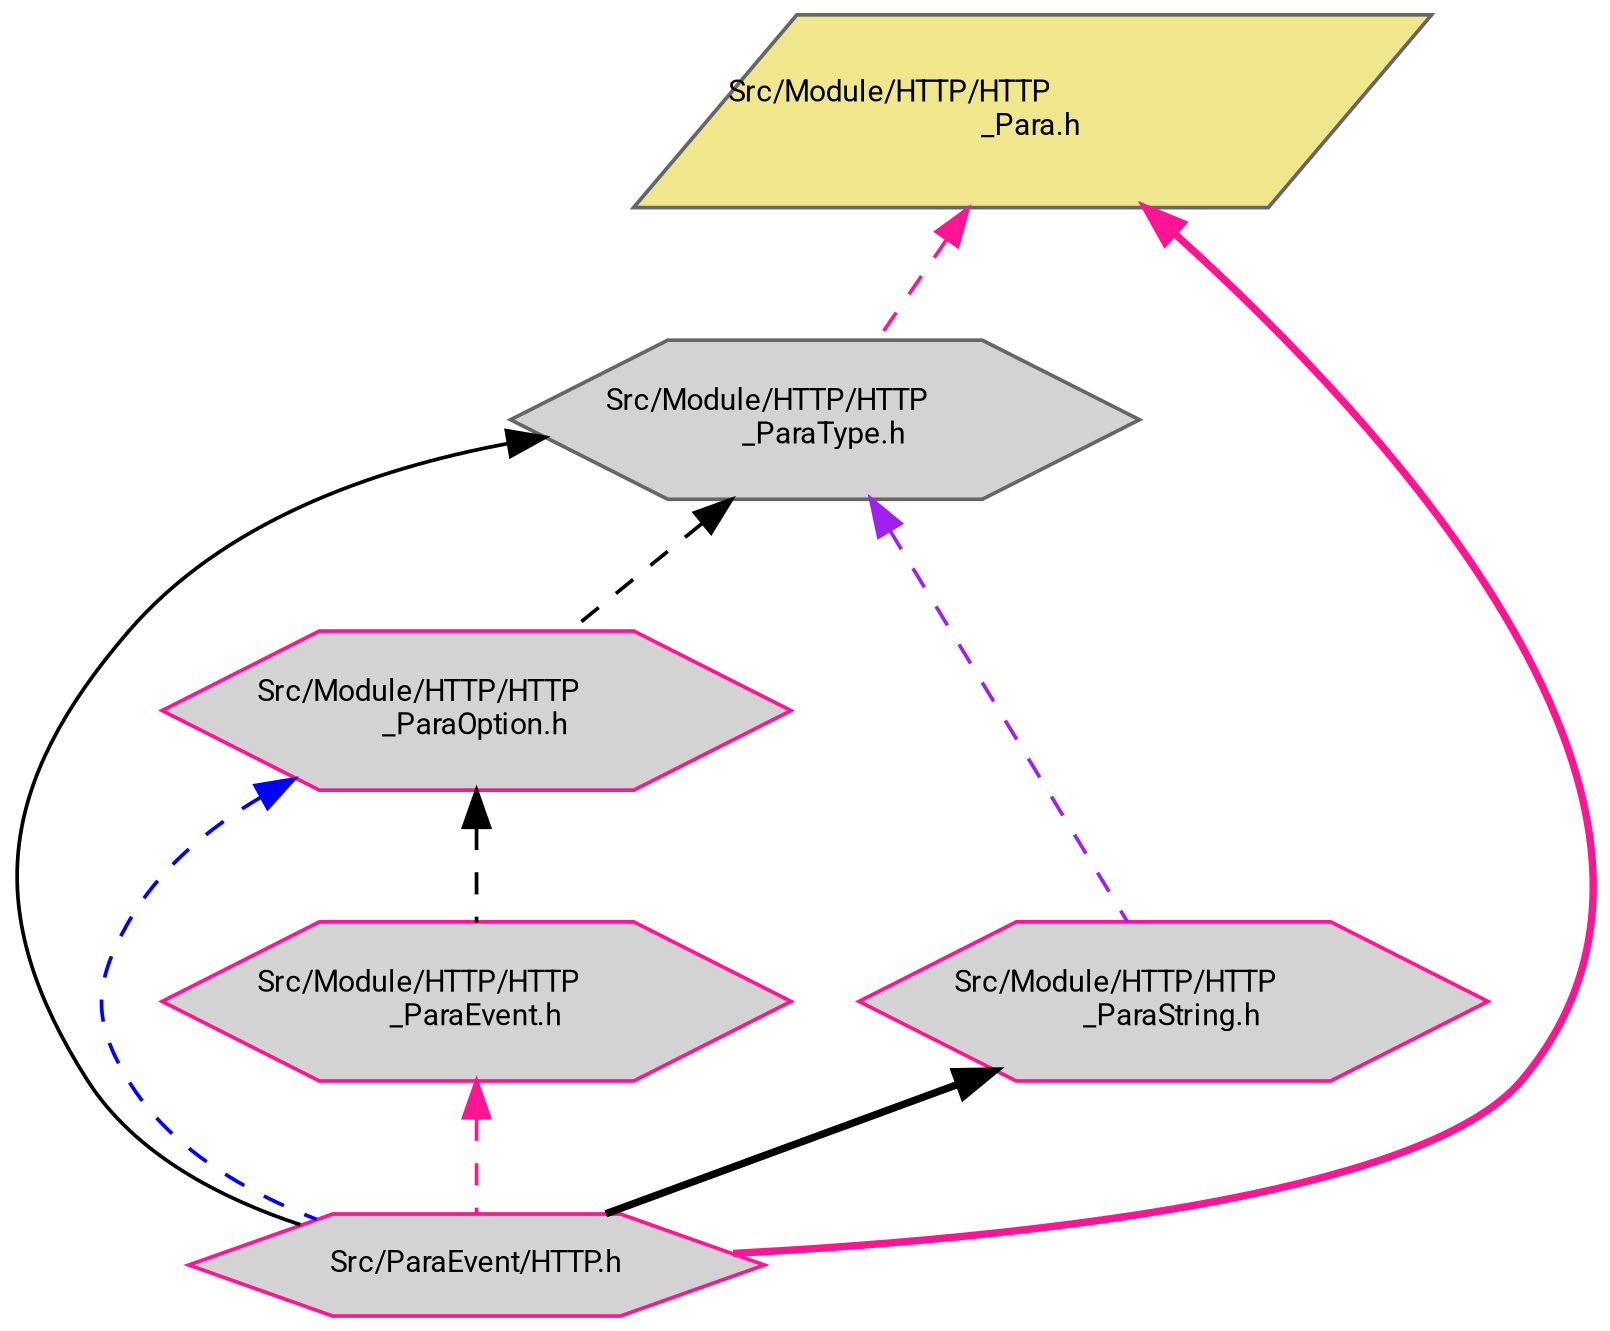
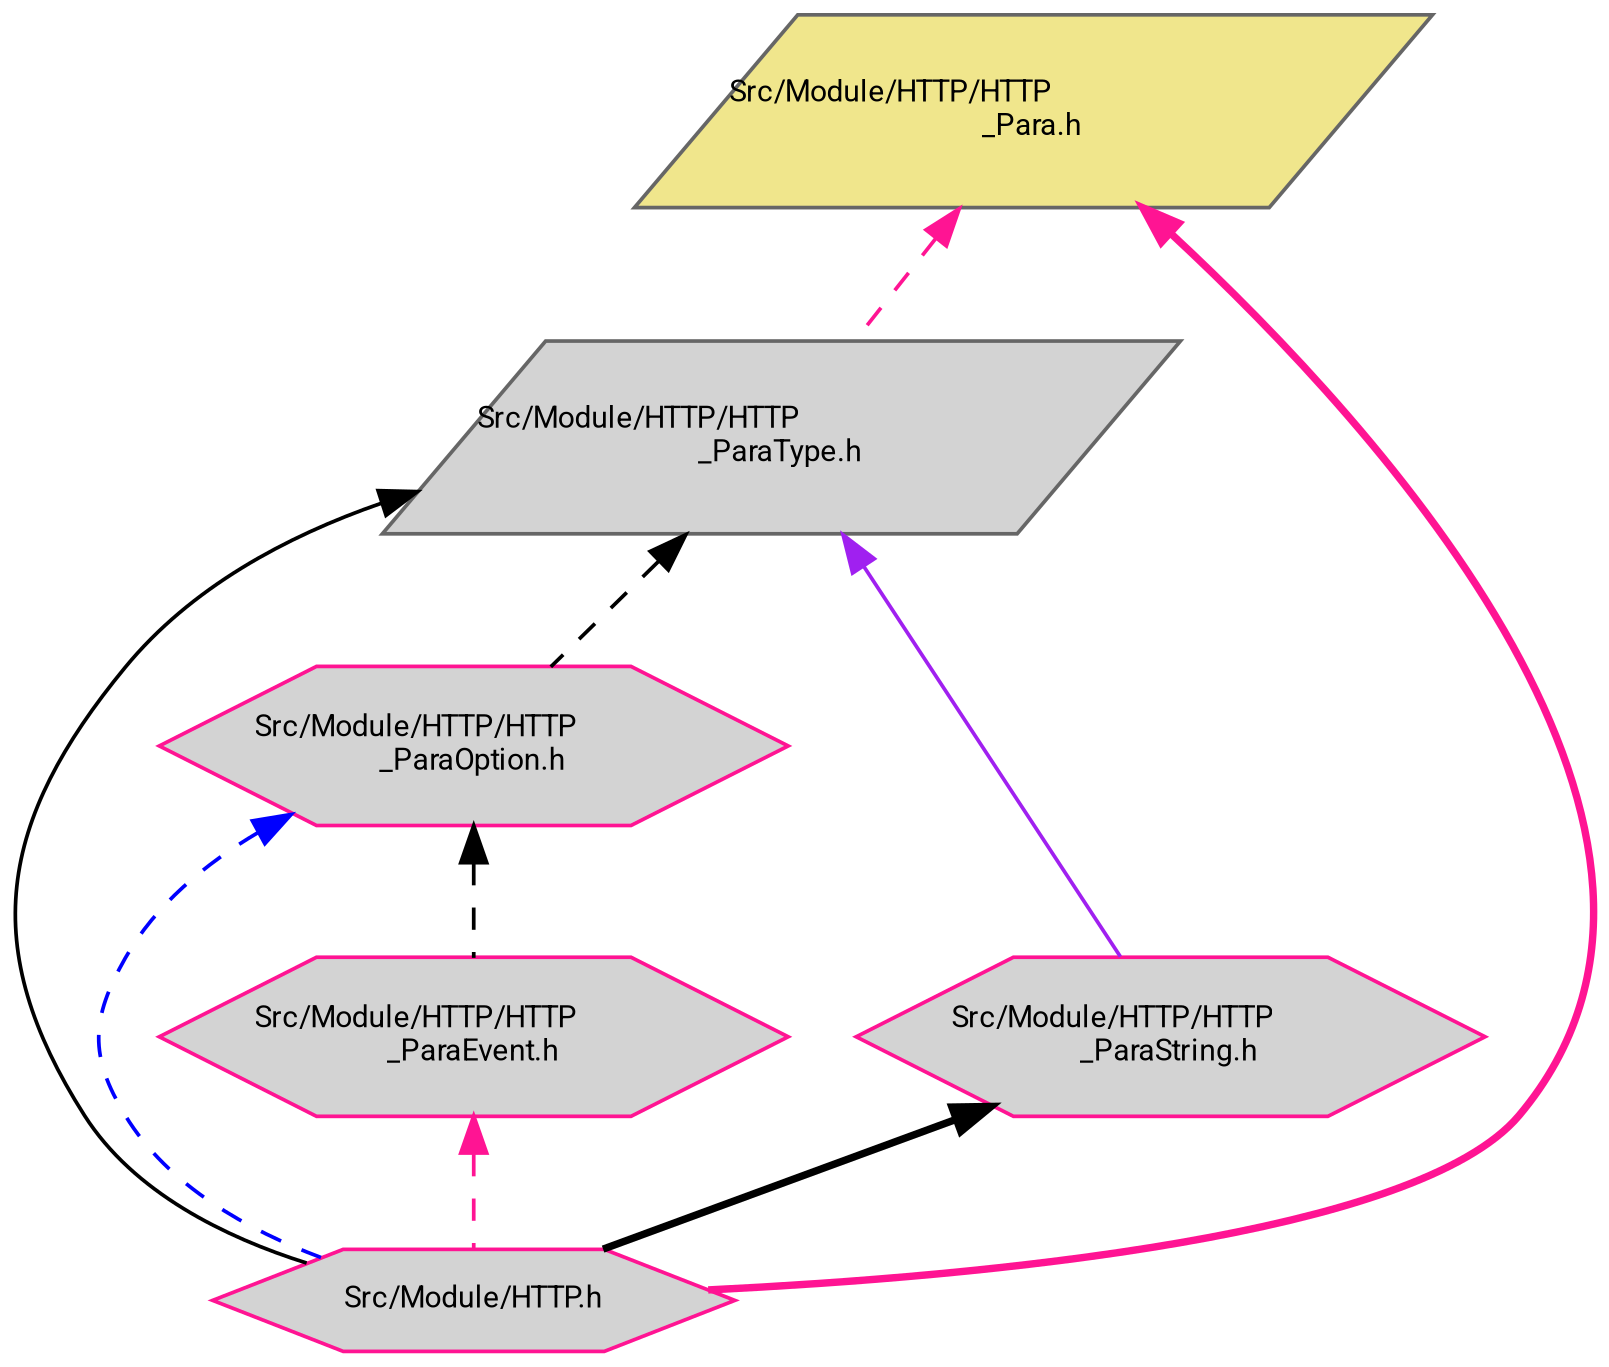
(825, 420) -> (781, 437)
(1009, 726) -> (992, 762)
(477, 1265) -> (474, 1300)
